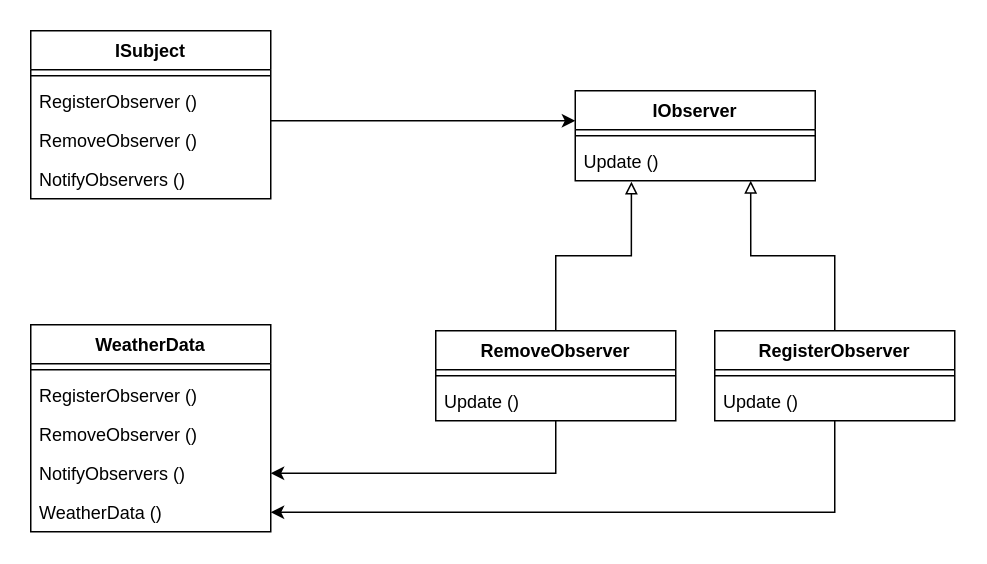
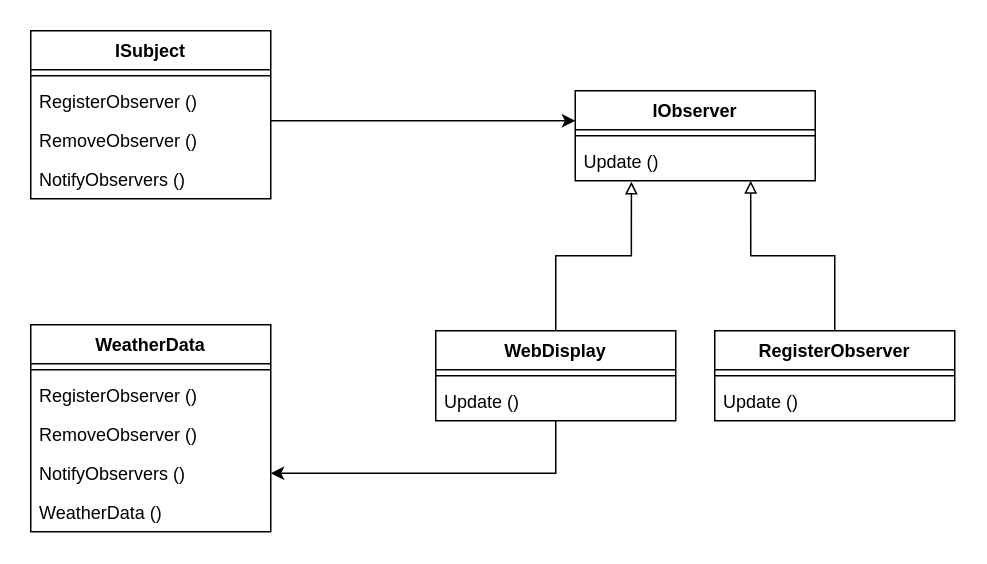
(556, 352) -> (556, 352)
(603, 512) -> none
